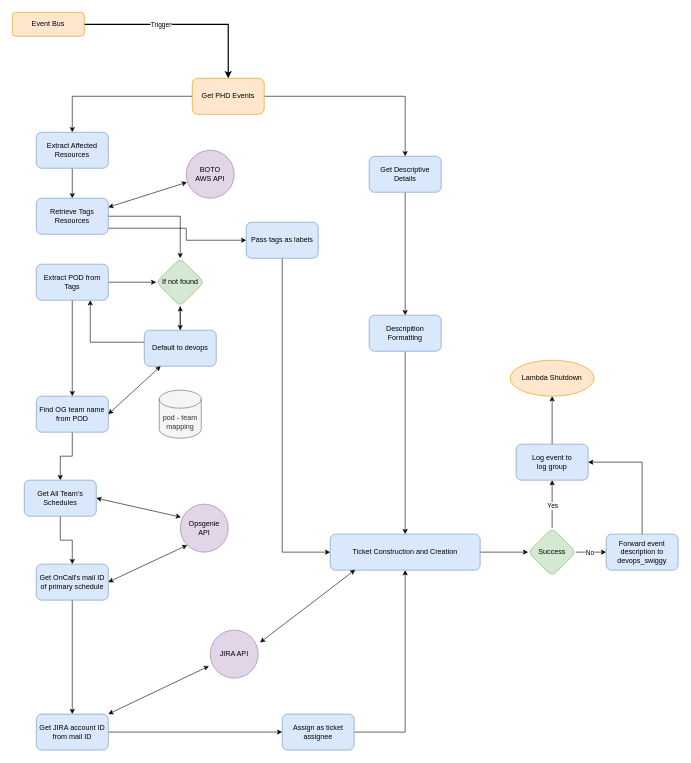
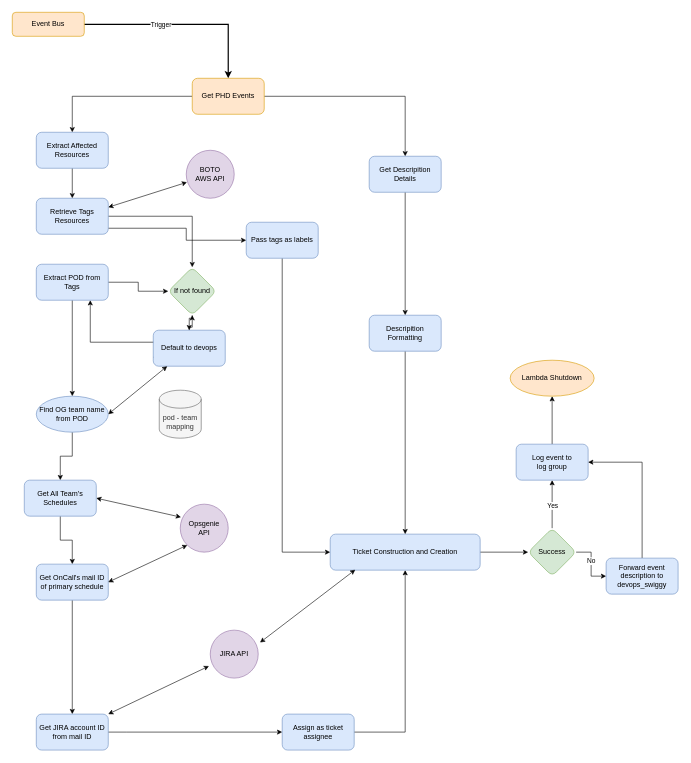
(405, 174) -> (405, 174)
(180, 282) -> (192, 291)
(180, 348) -> (189, 348)
(72, 414) -> (72, 414)
(642, 552) -> (642, 576)
